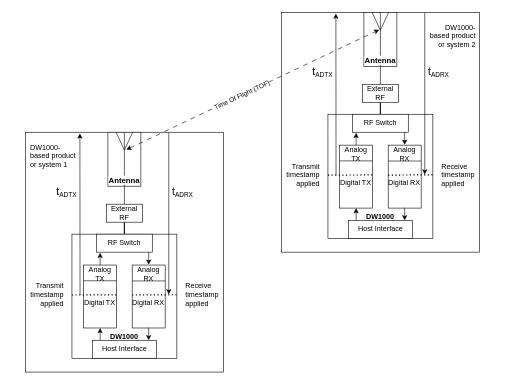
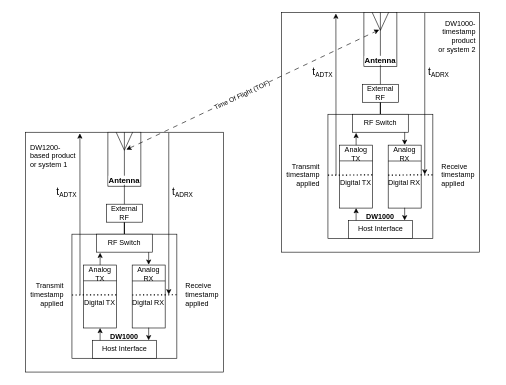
(451, 36) -> (450, 36)
(56, 156) -> (56, 156)
